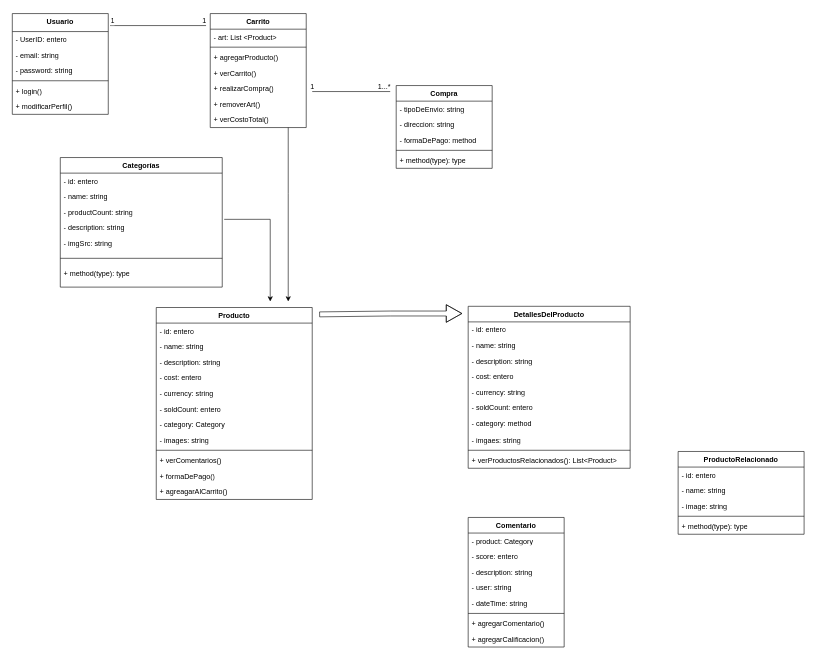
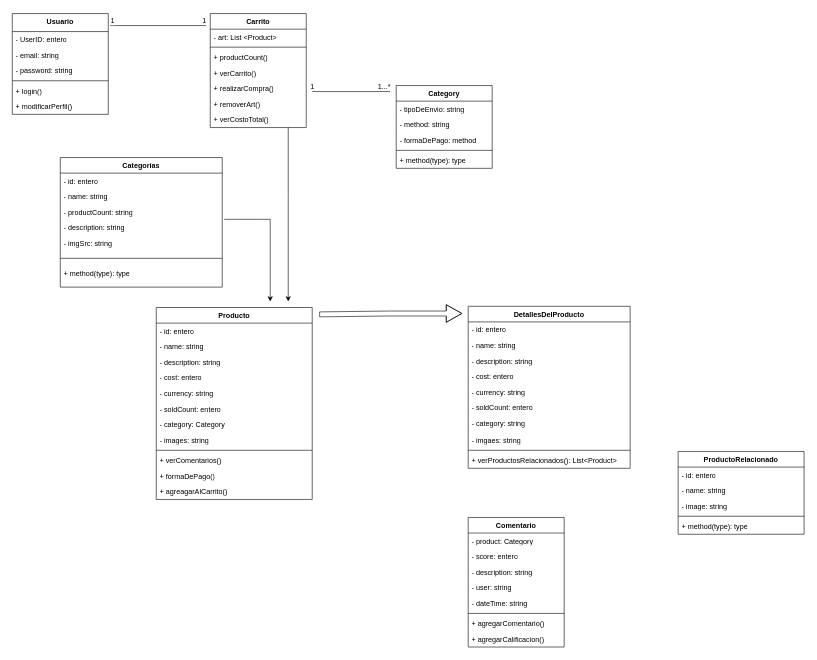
(251, 58) -> (245, 58)
(444, 94) -> (444, 94)
(433, 125) -> (428, 125)
(505, 424) -> (504, 424)
